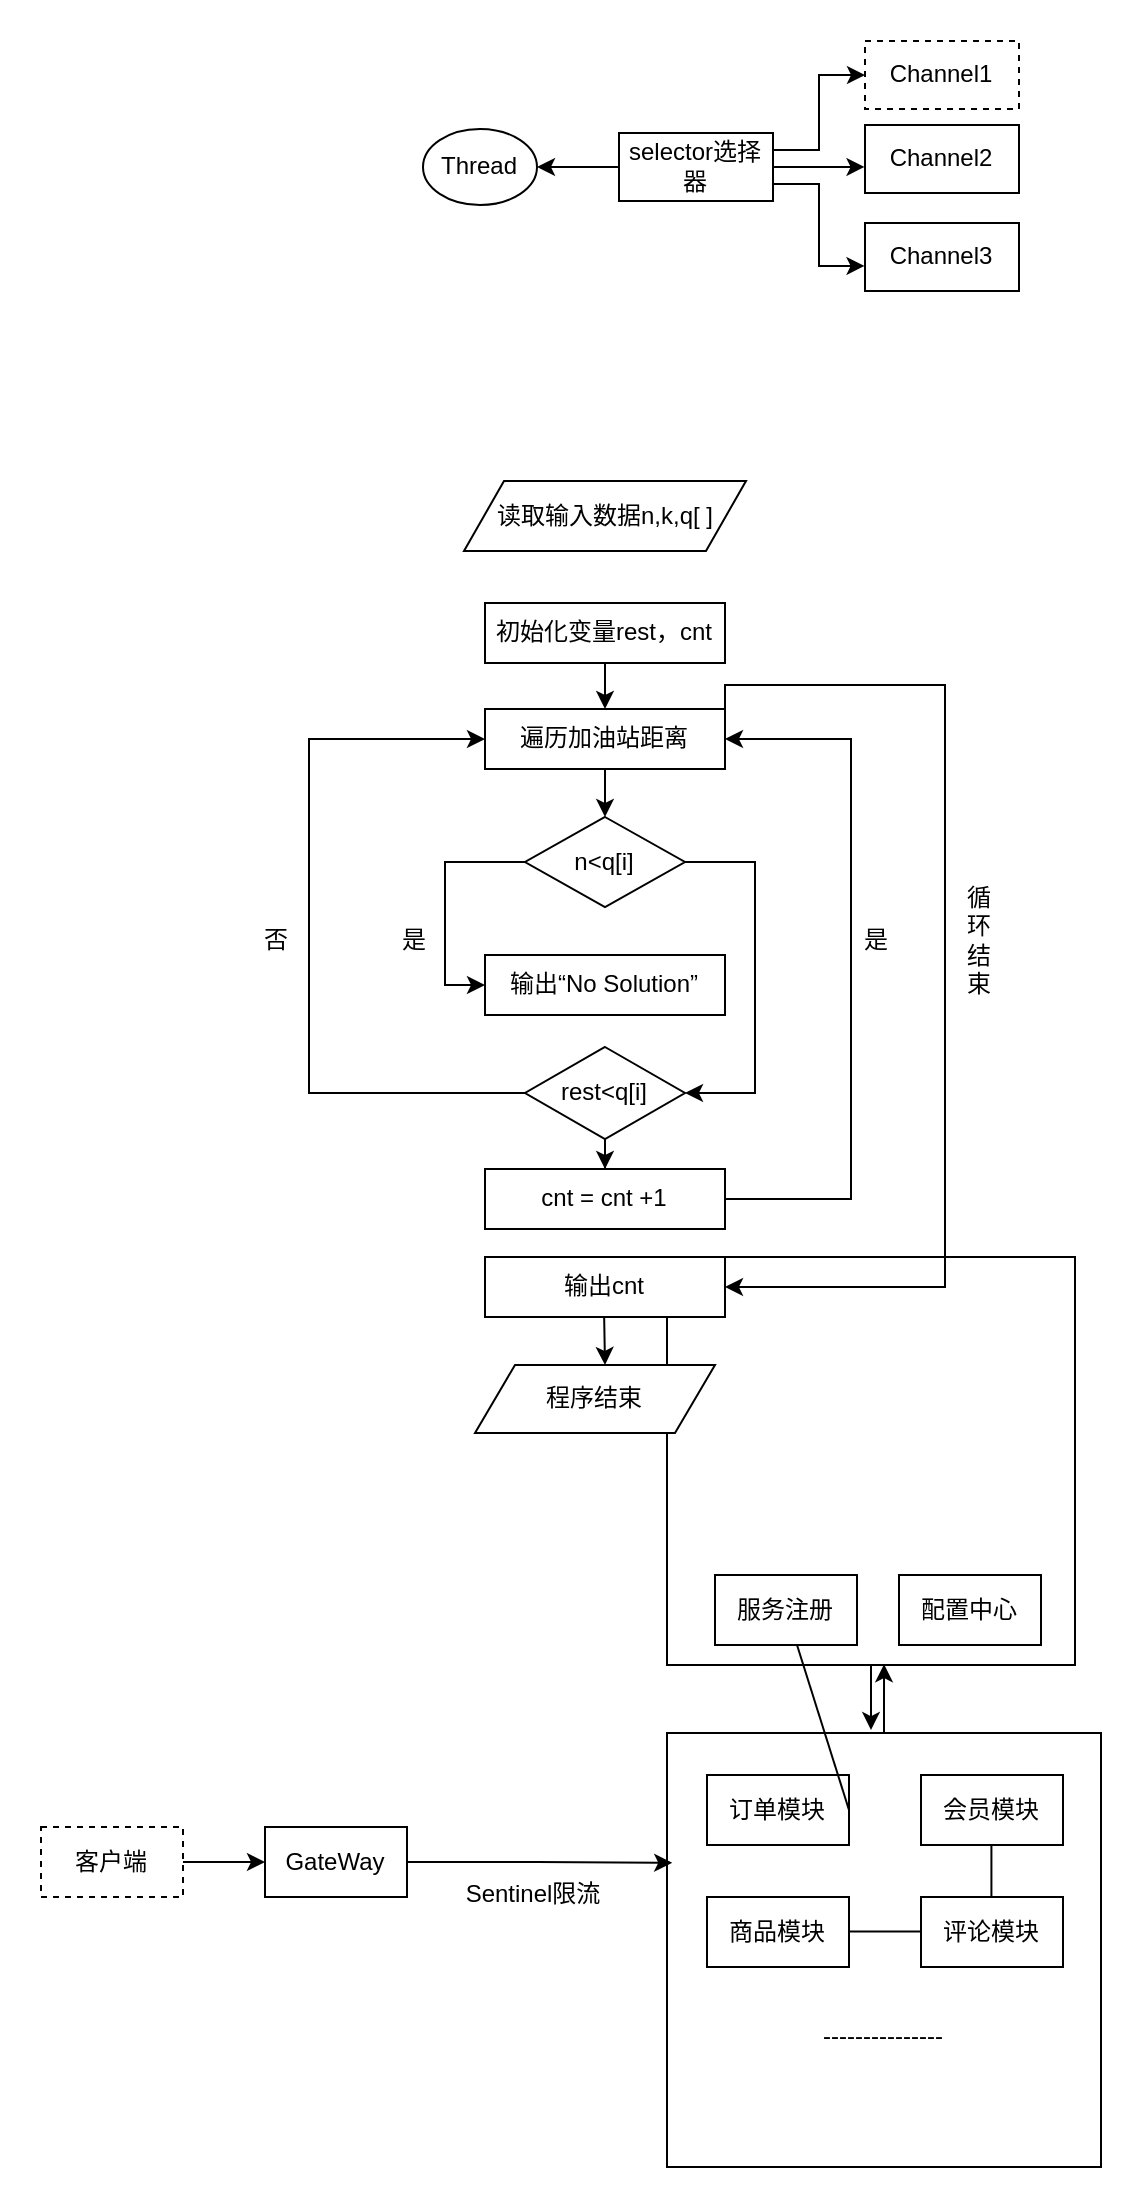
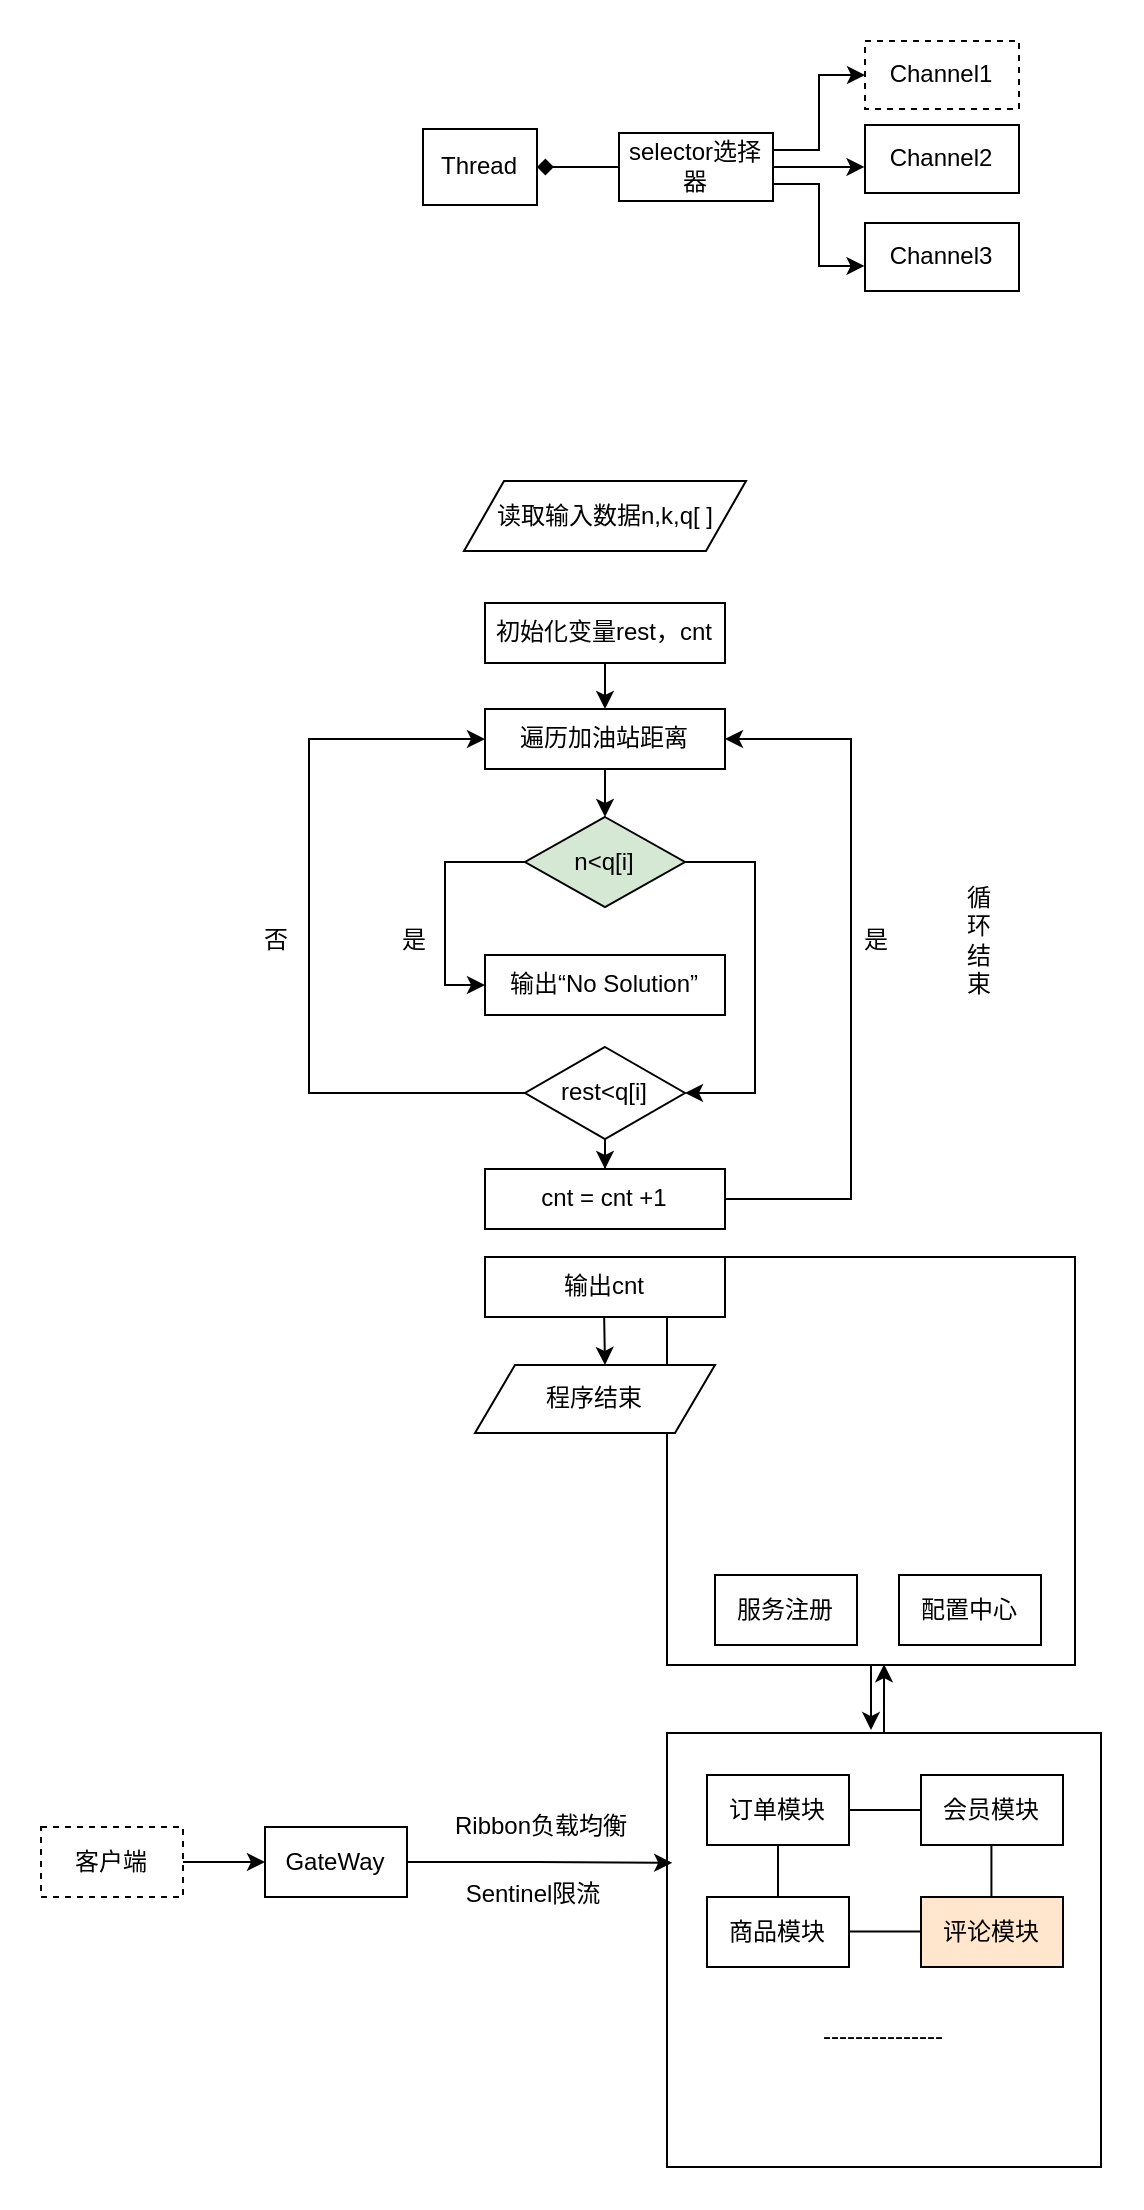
(480, 167) -> (480, 167)
(552, 167) -> (553, 167)
(605, 862) -> (605, 862)
(945, 967) -> none
(823, 1728) -> (885, 1810)
none -> (542, 1827)
none -> (778, 1871)
(992, 1932) -> (992, 1932)
